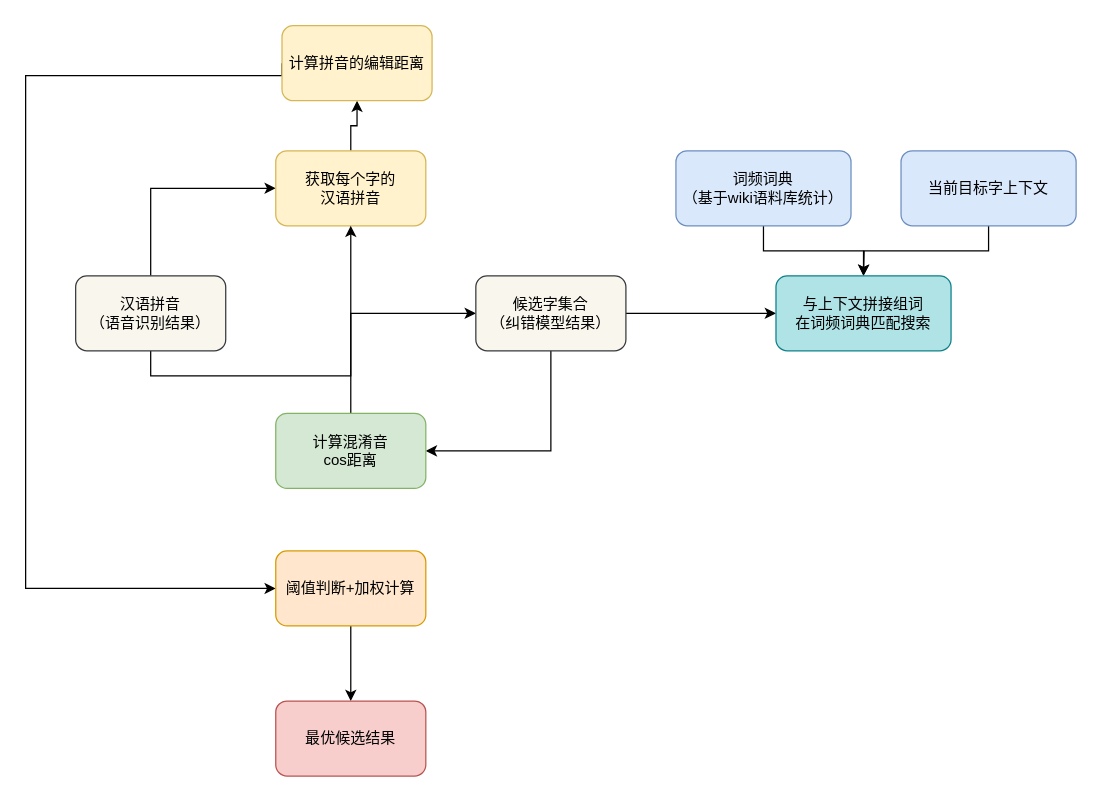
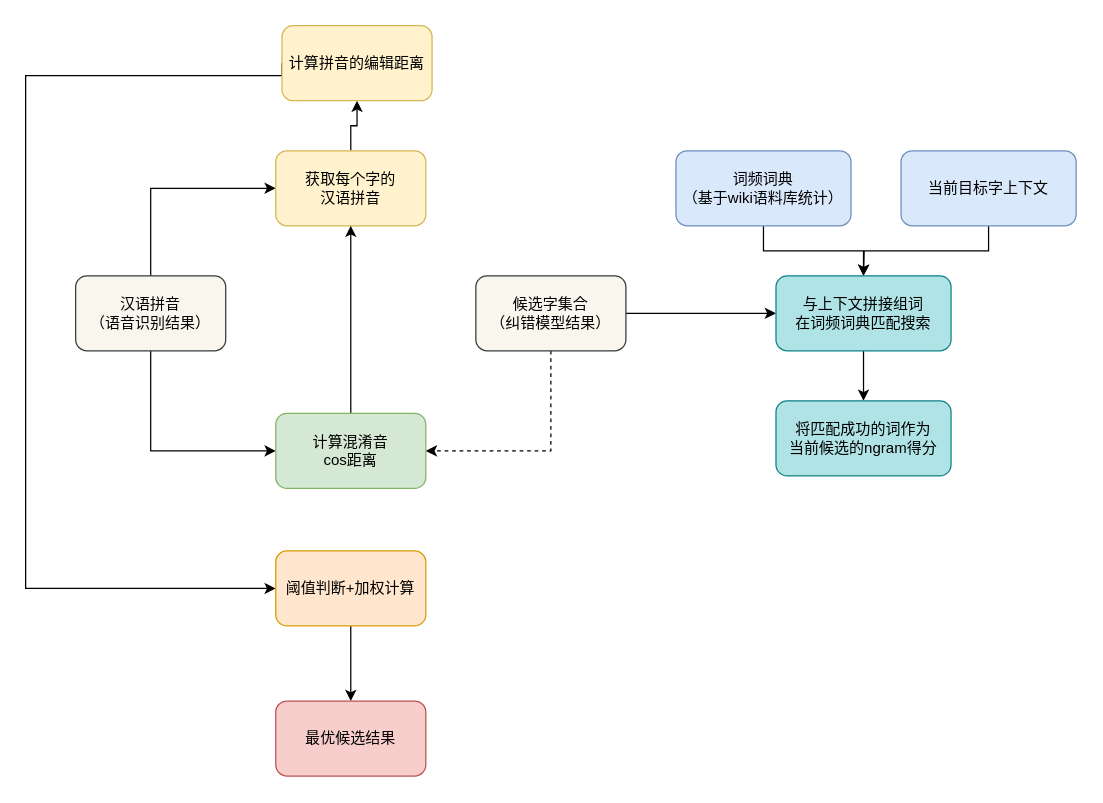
none -> (863, 372)
(247, 376) -> (170, 451)
none -> (863, 438)
(542, 451) -> (542, 451)
